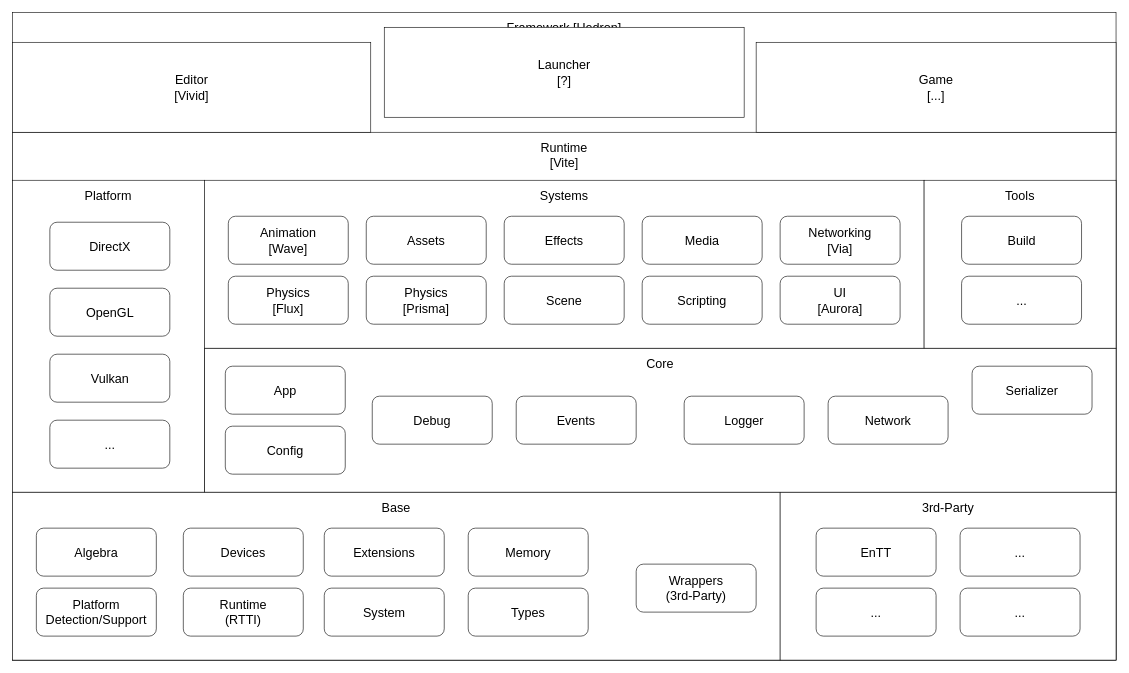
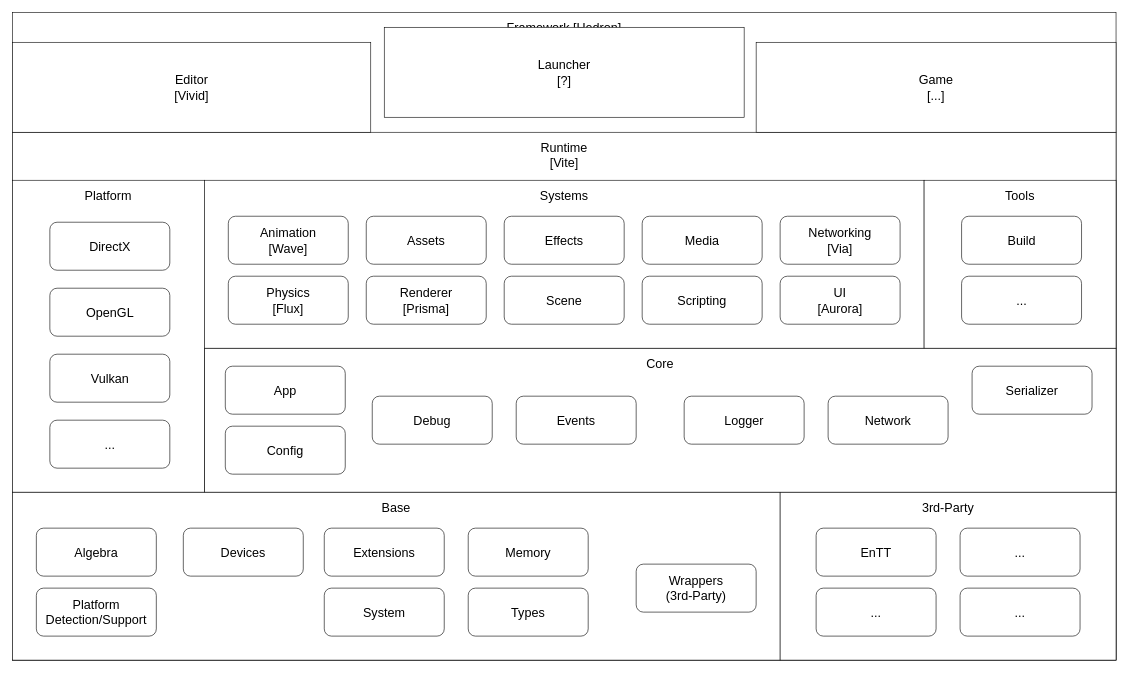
(426, 300) -> (426, 300)
(243, 612) -> none
